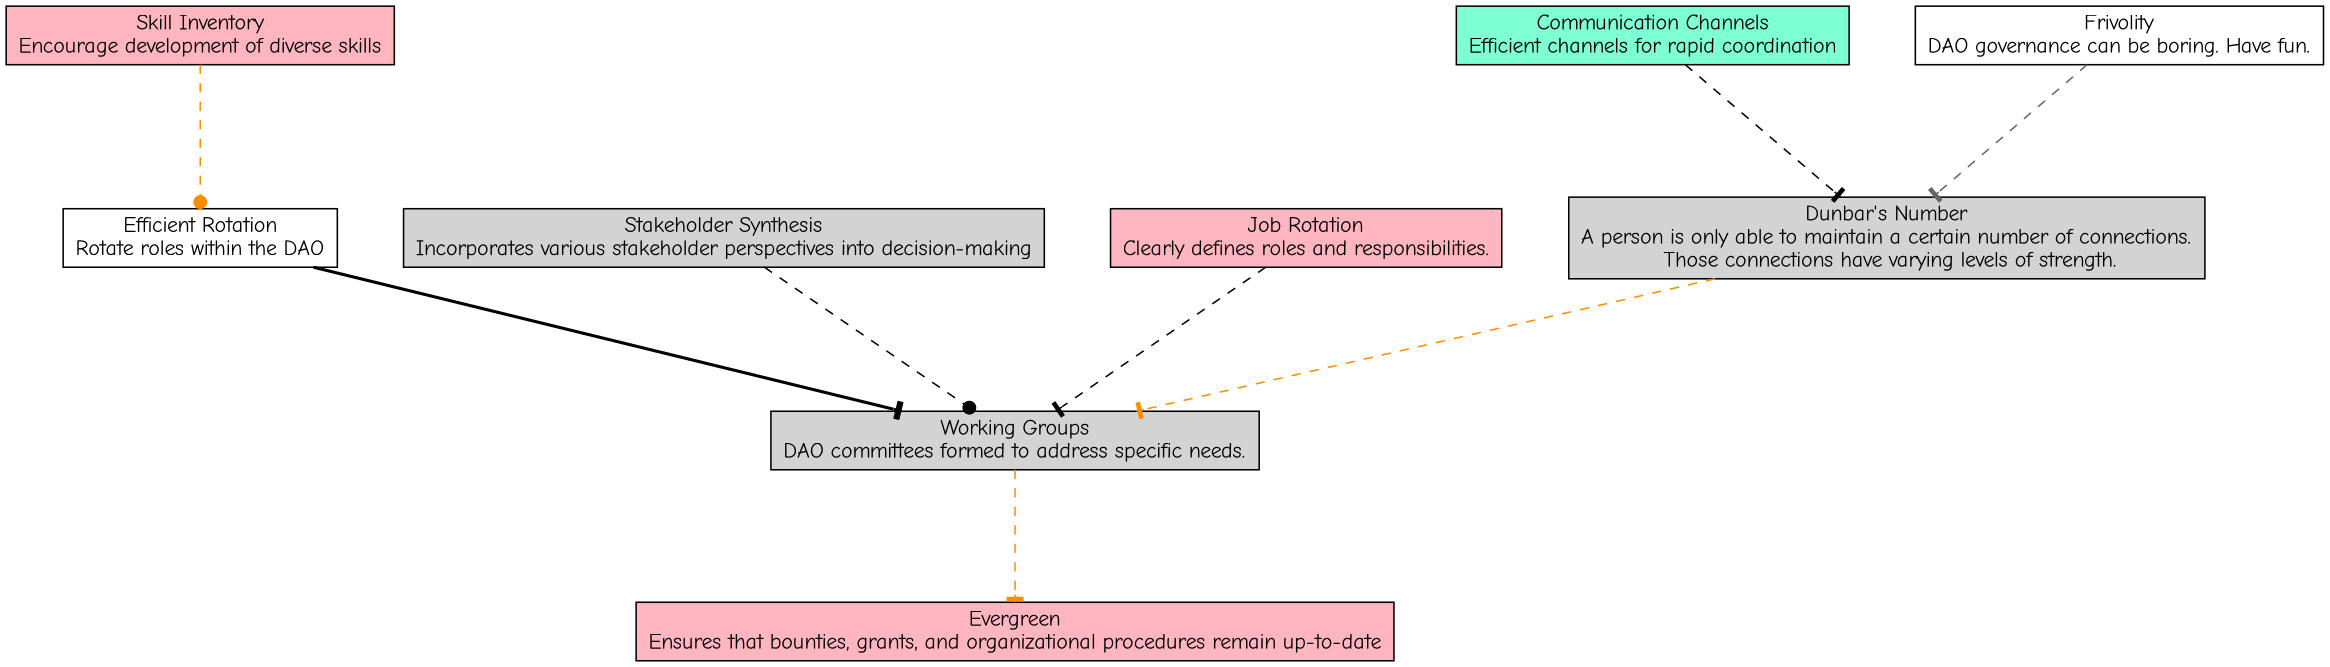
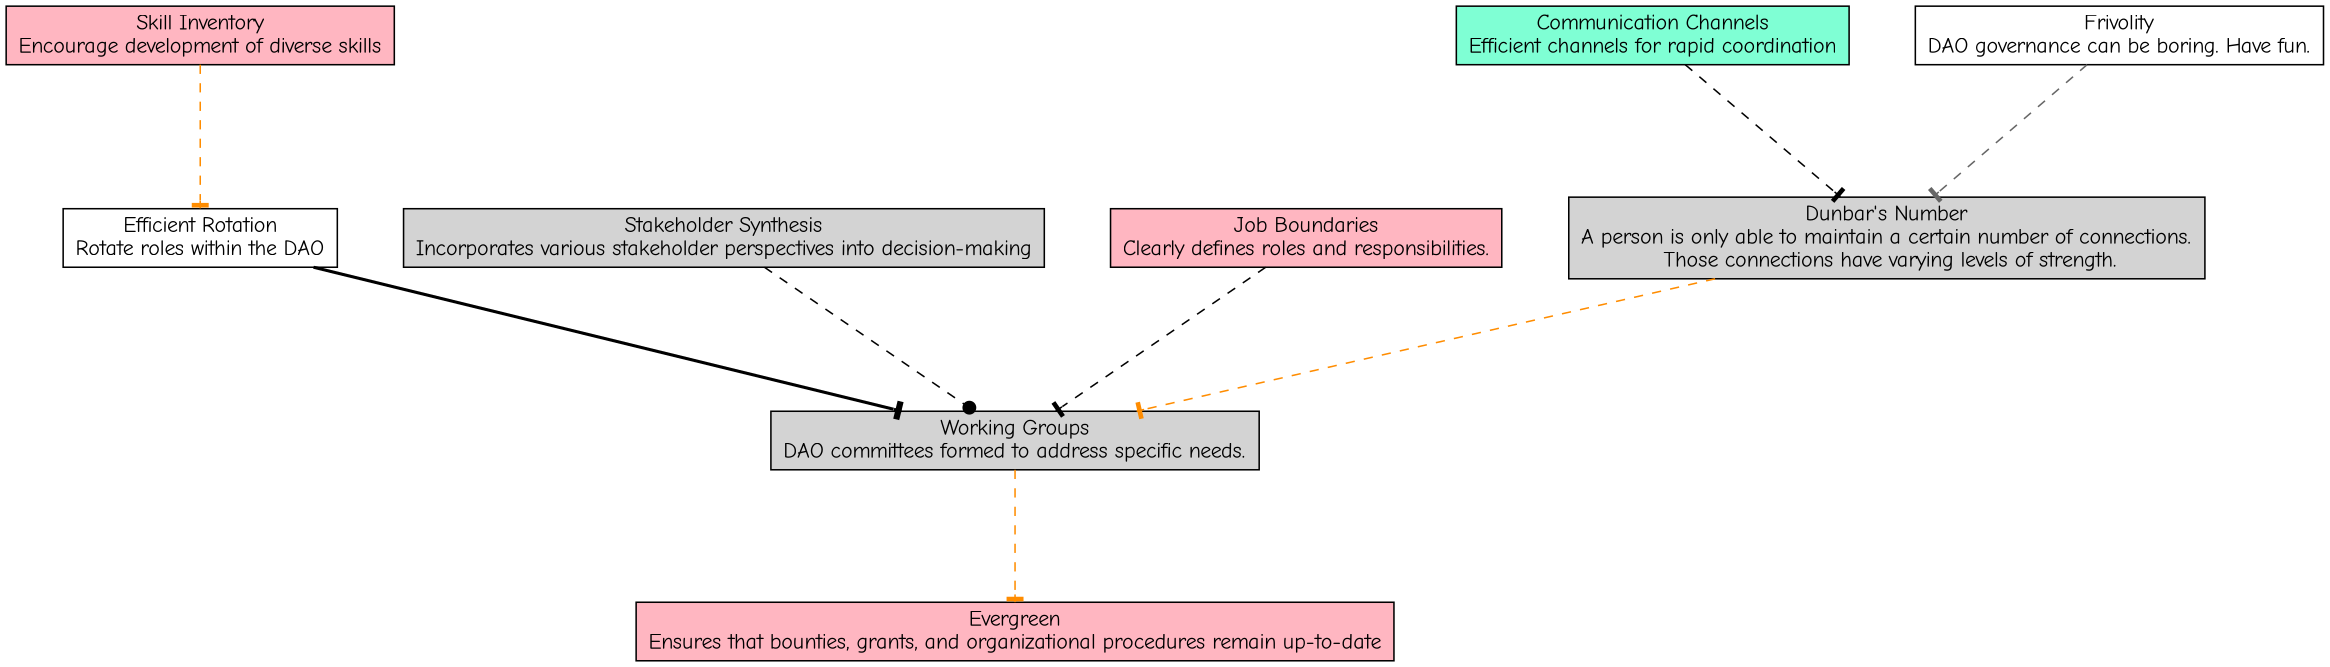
(200, 130) -> (200, 133)
(1306, 238) -> (1306, 238)
